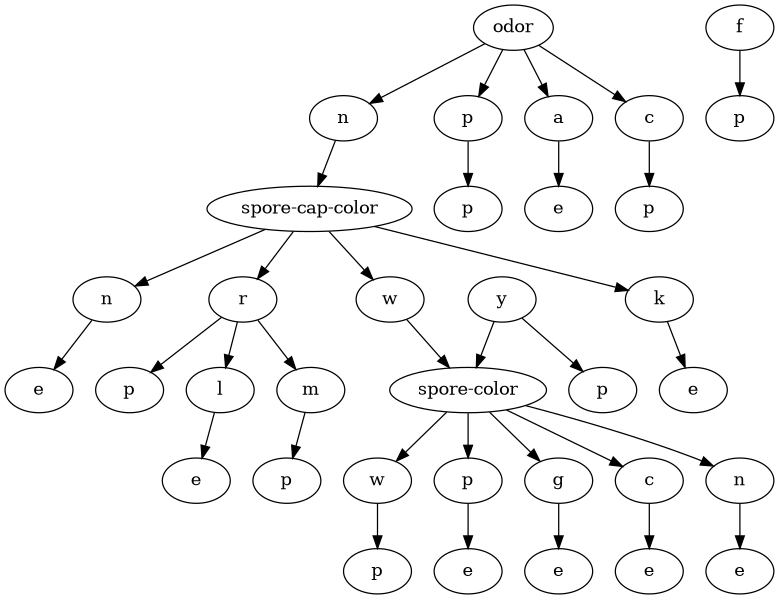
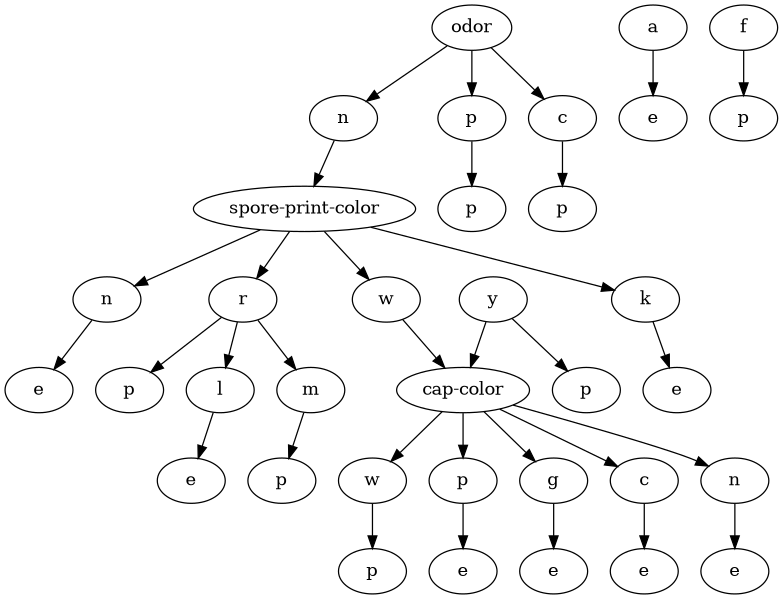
(533, 67) -> none
(310, 209) -> (305, 209)
(468, 390) -> (463, 390)
